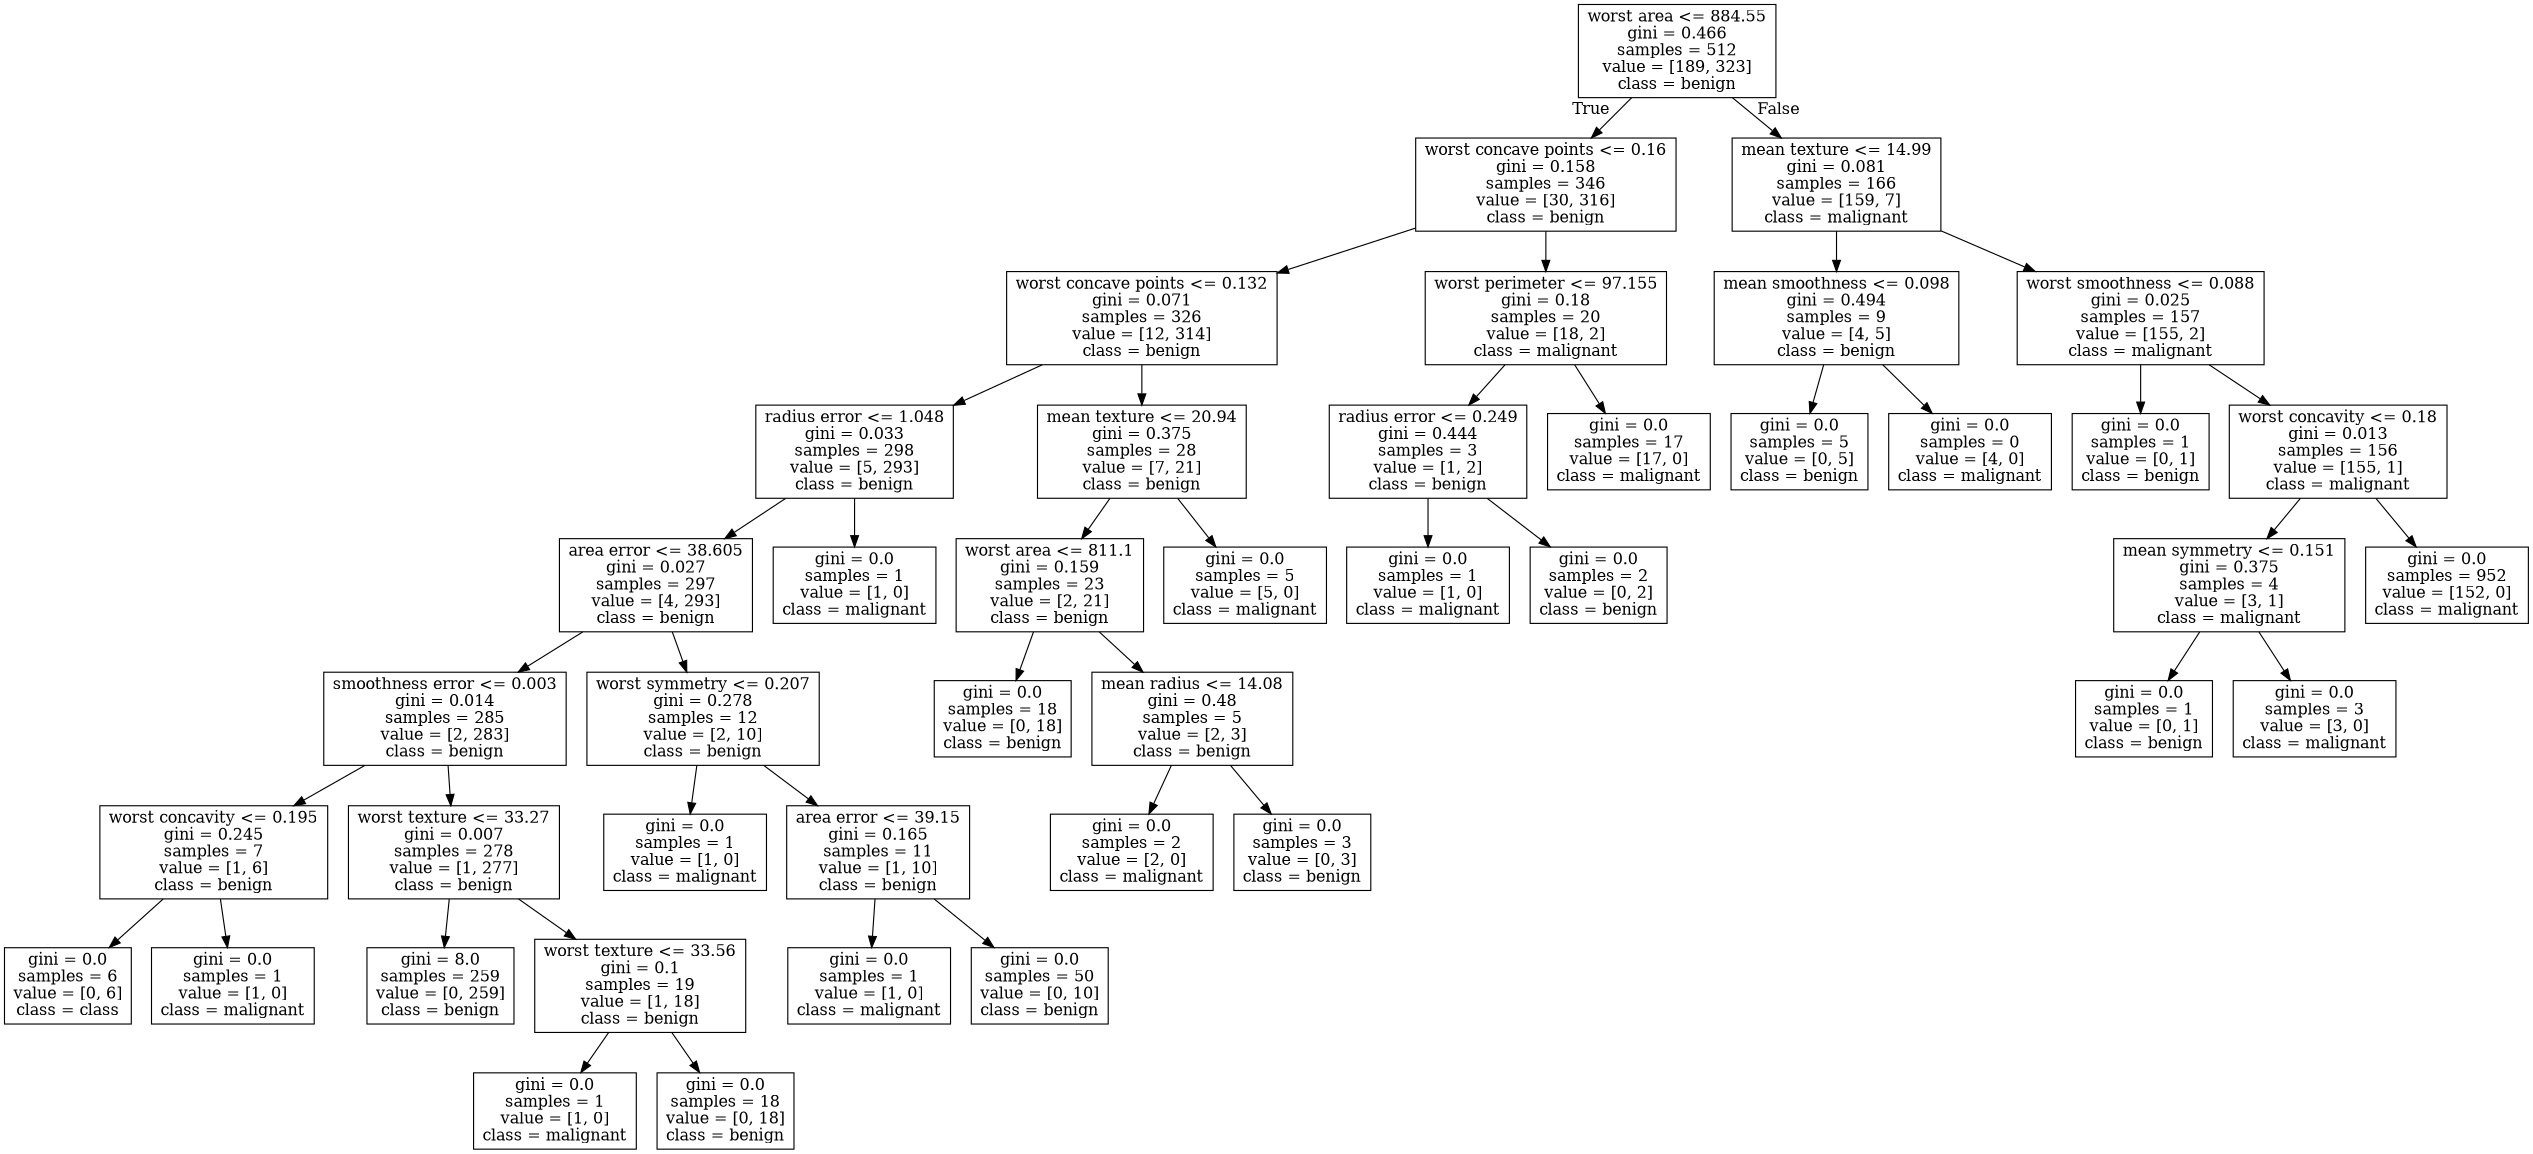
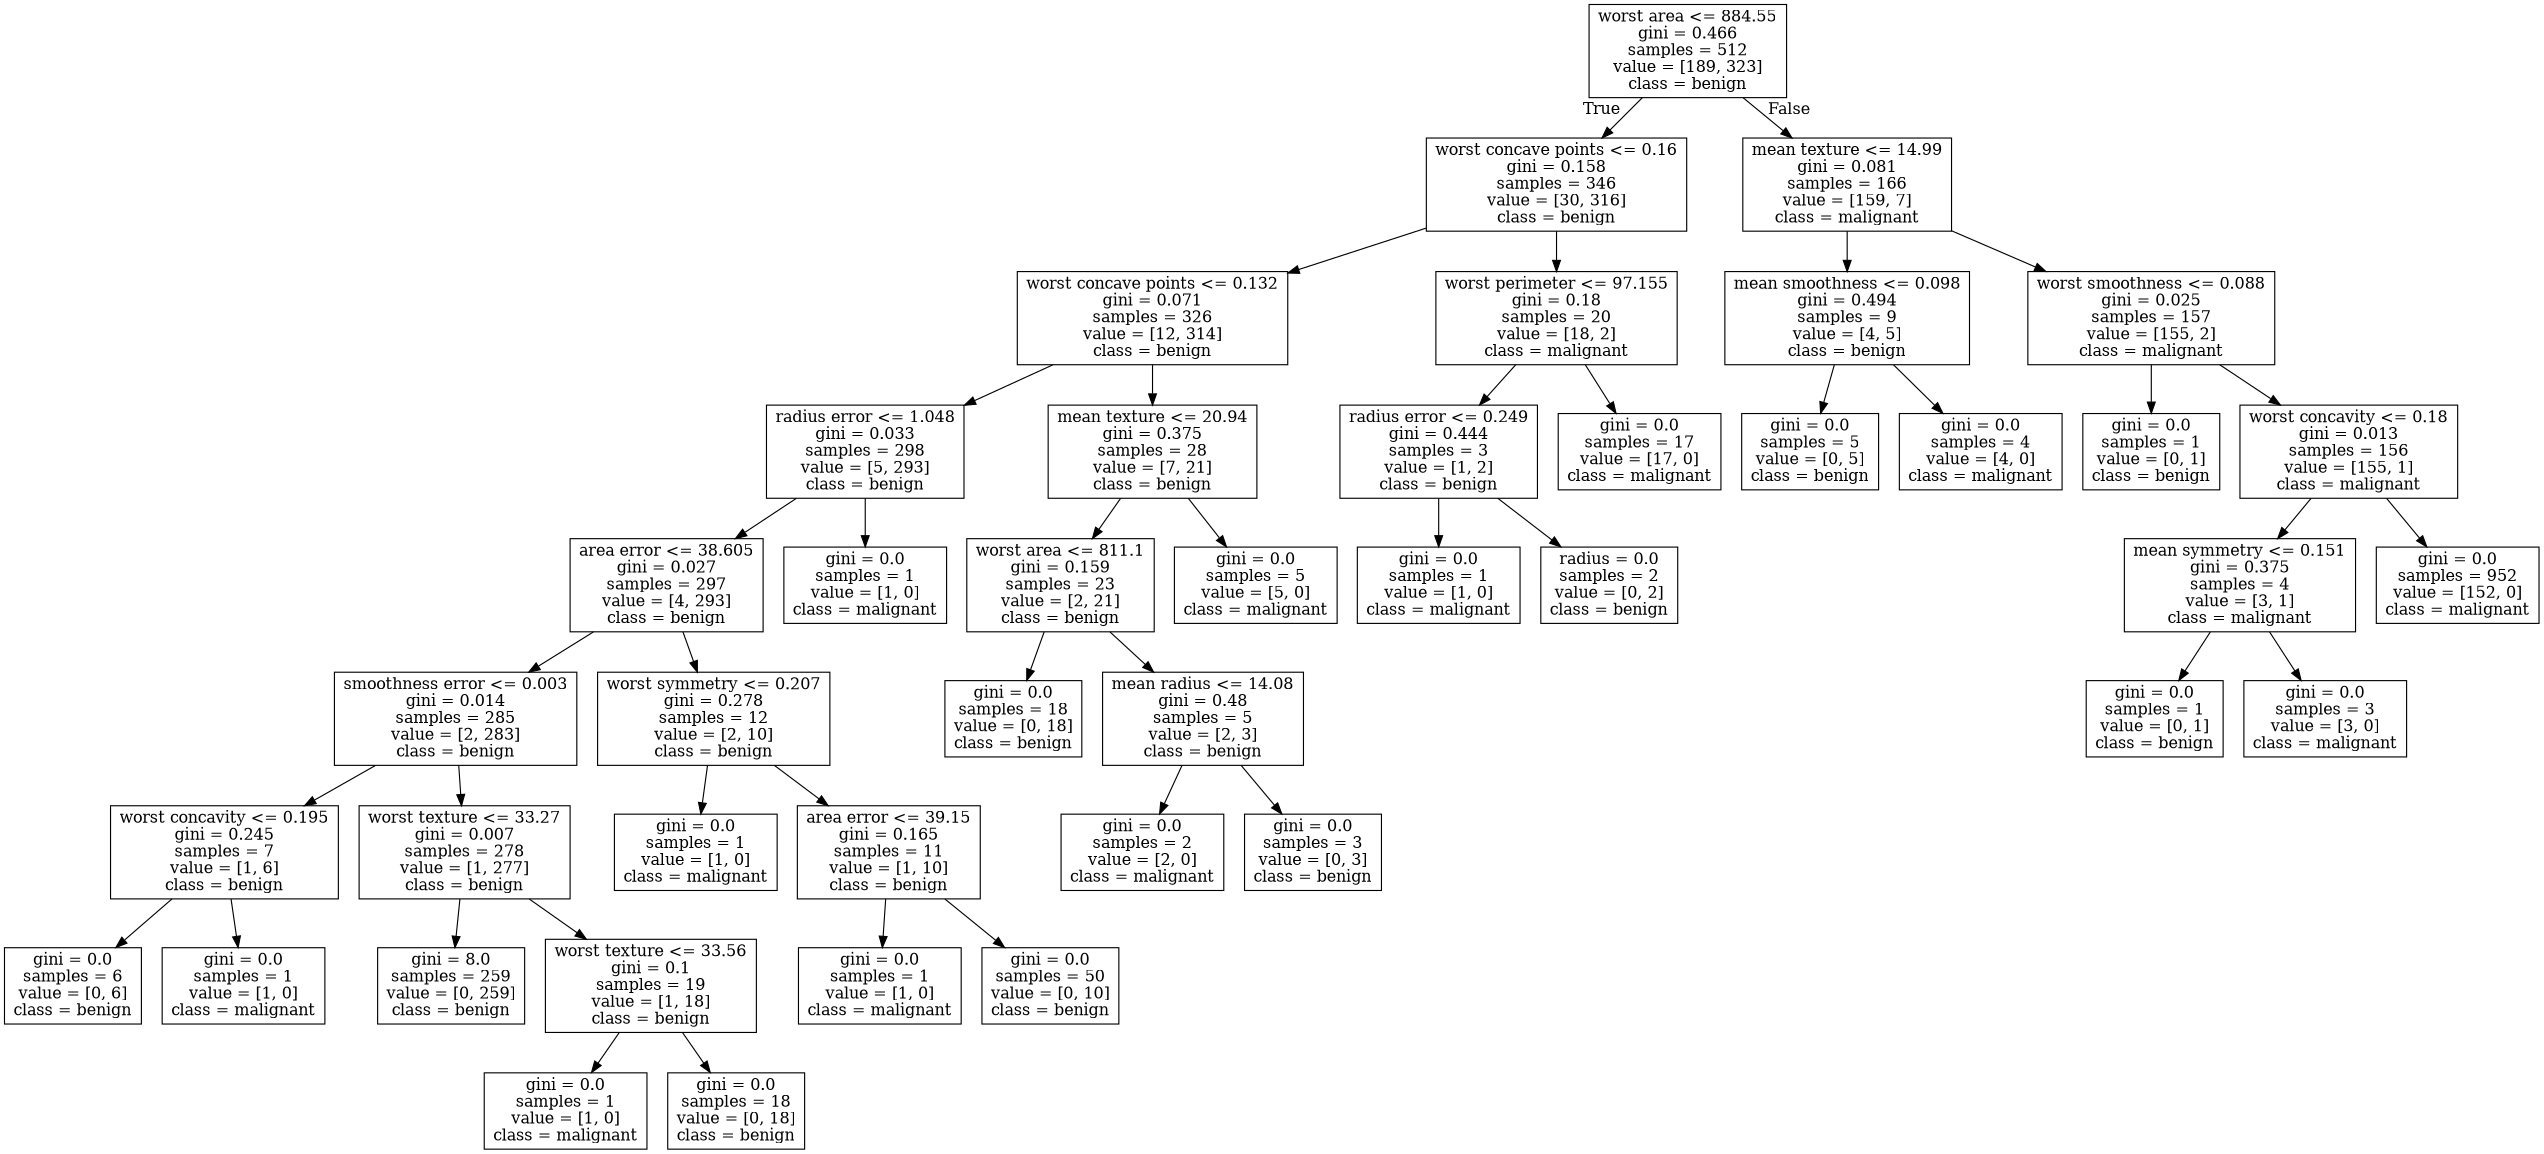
(1970, 452) -> (1981, 452)
(1599, 585) -> (1609, 585)
(68, 986) -> (73, 986)
